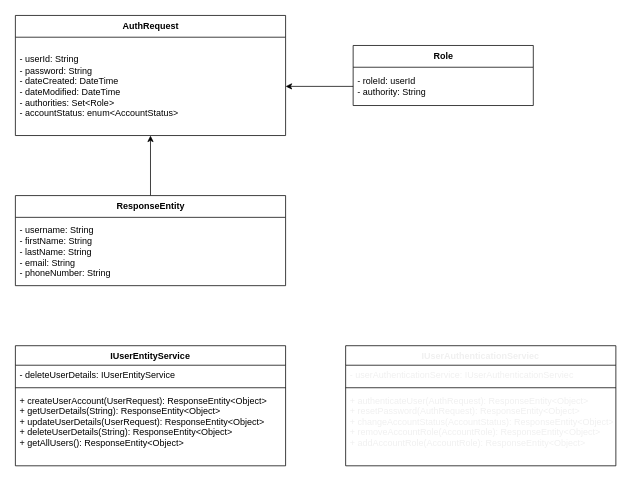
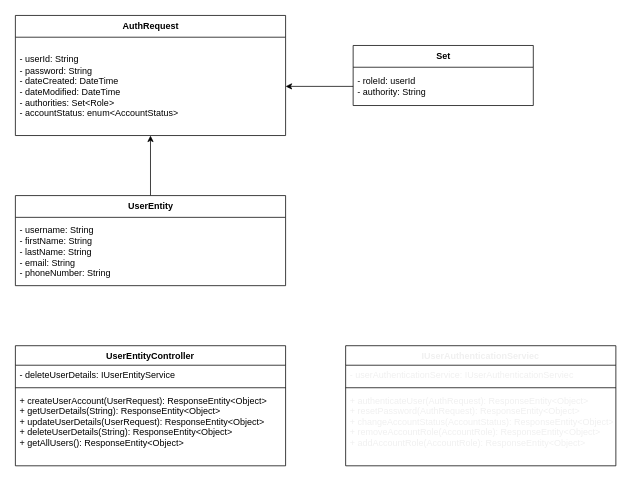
(443, 57) -> (443, 57)
(151, 207) -> (151, 207)
(150, 356) -> (150, 356)
